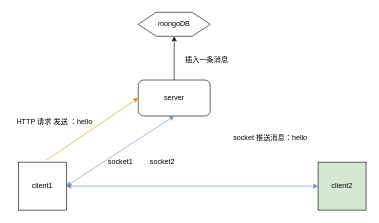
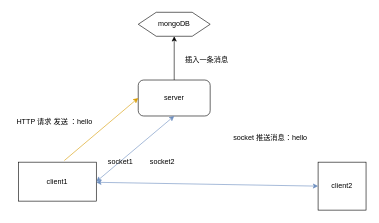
(42, 186) -> (57, 182)
(342, 186) -> (342, 186)
